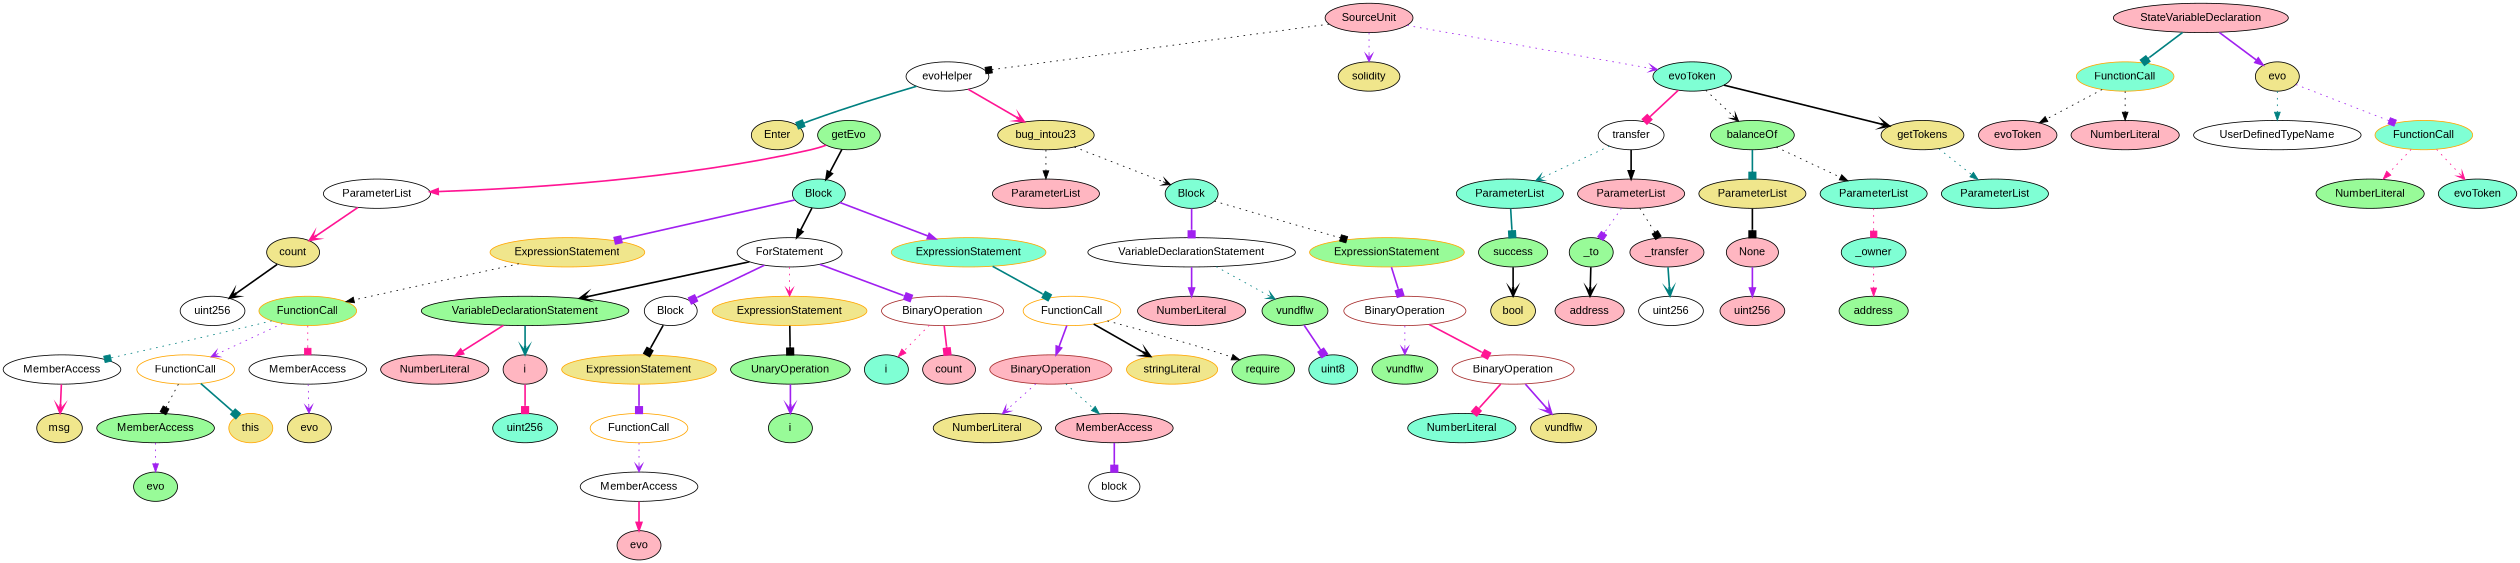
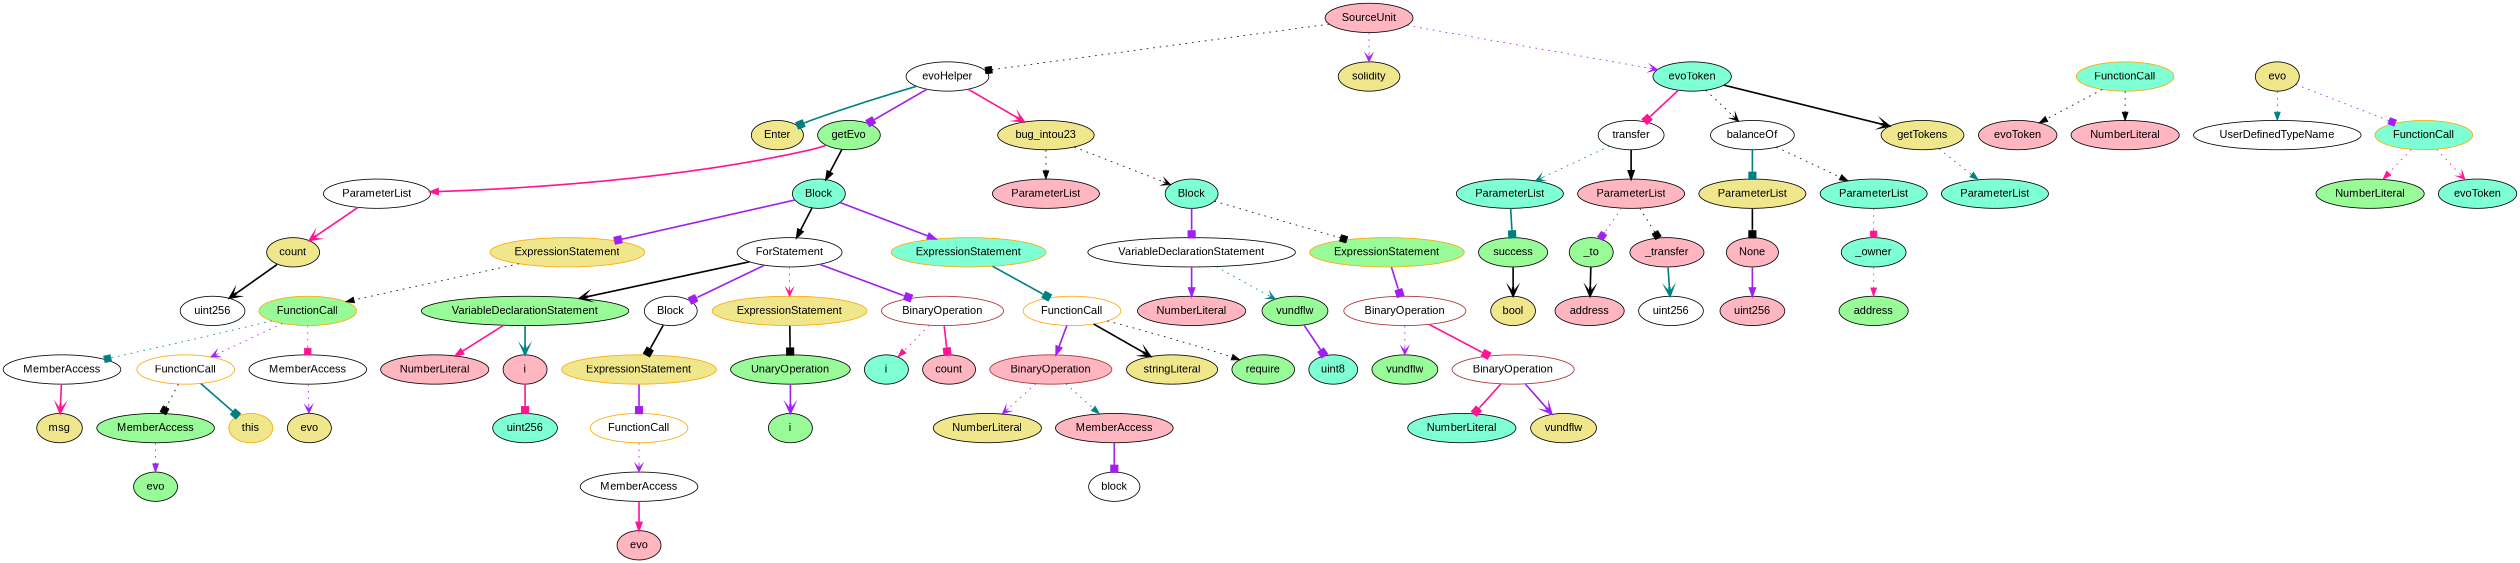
(2201, 18) -> none
none -> (901, 104)
(1752, 135) -> (1752, 135)
(1172, 370) -> (1172, 370)
